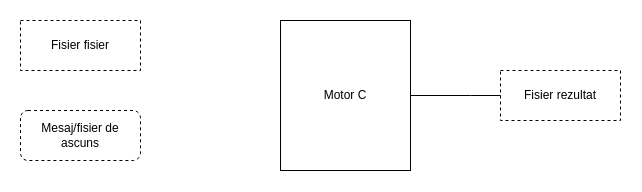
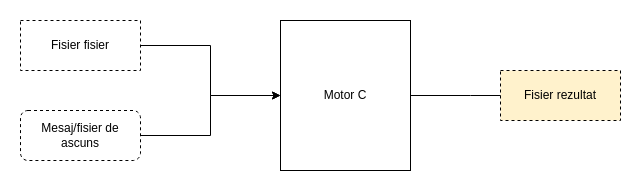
none -> (199, 46)
(561, 96) -> (561, 96)
none -> (195, 136)
